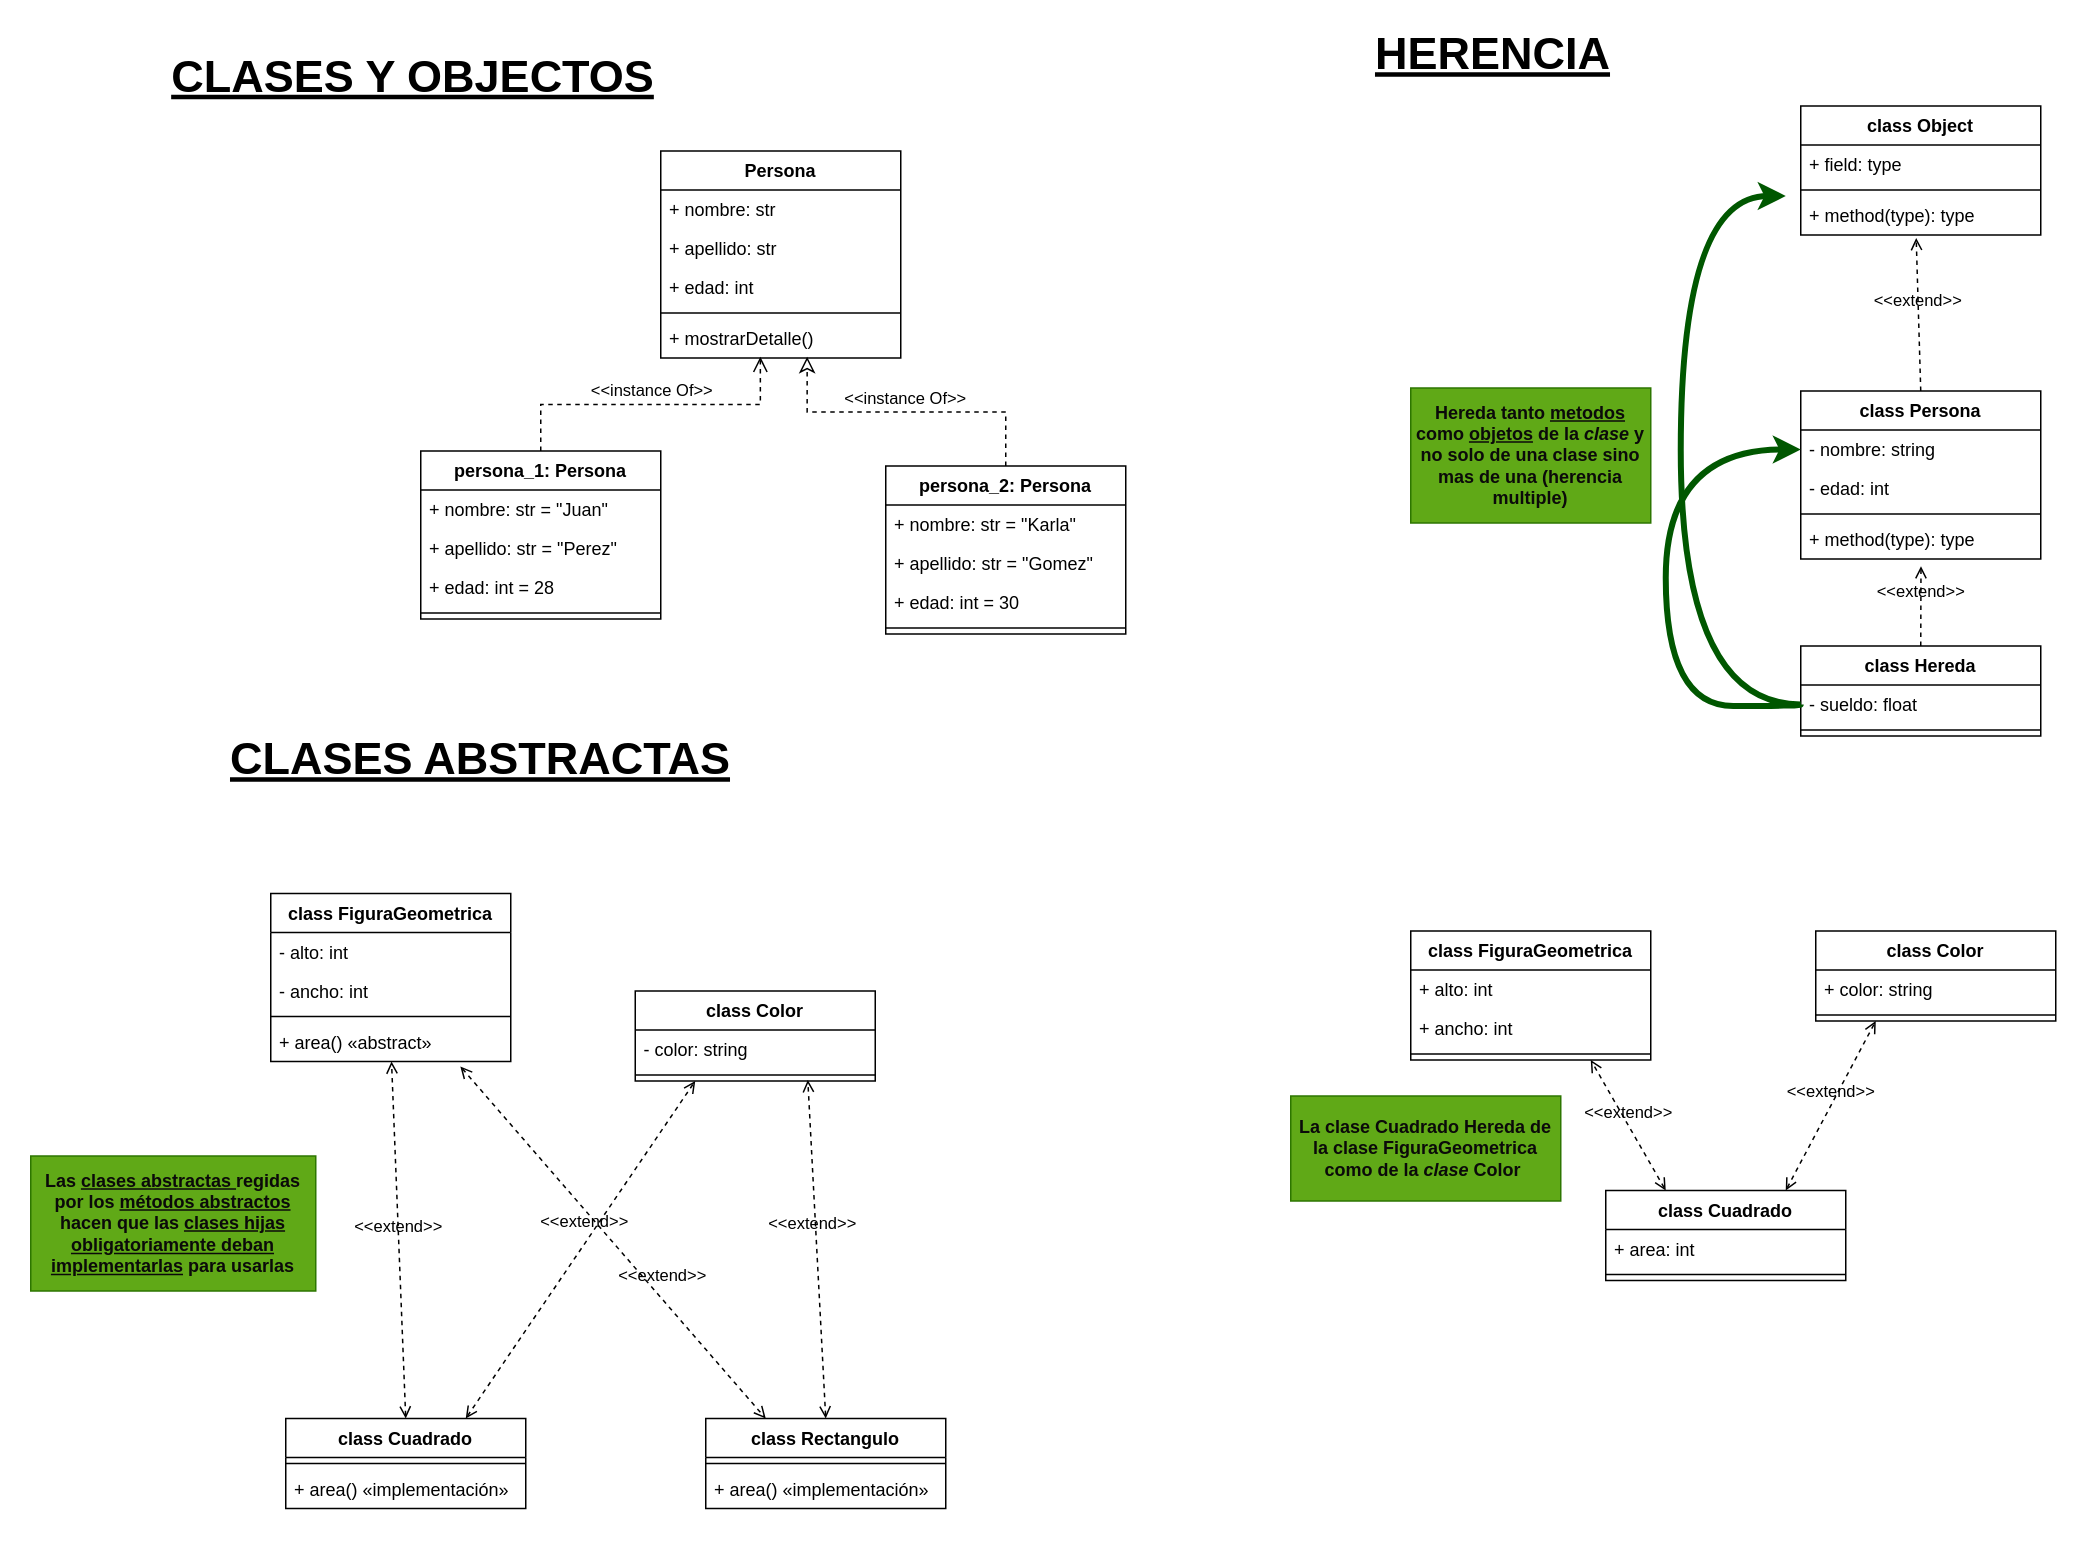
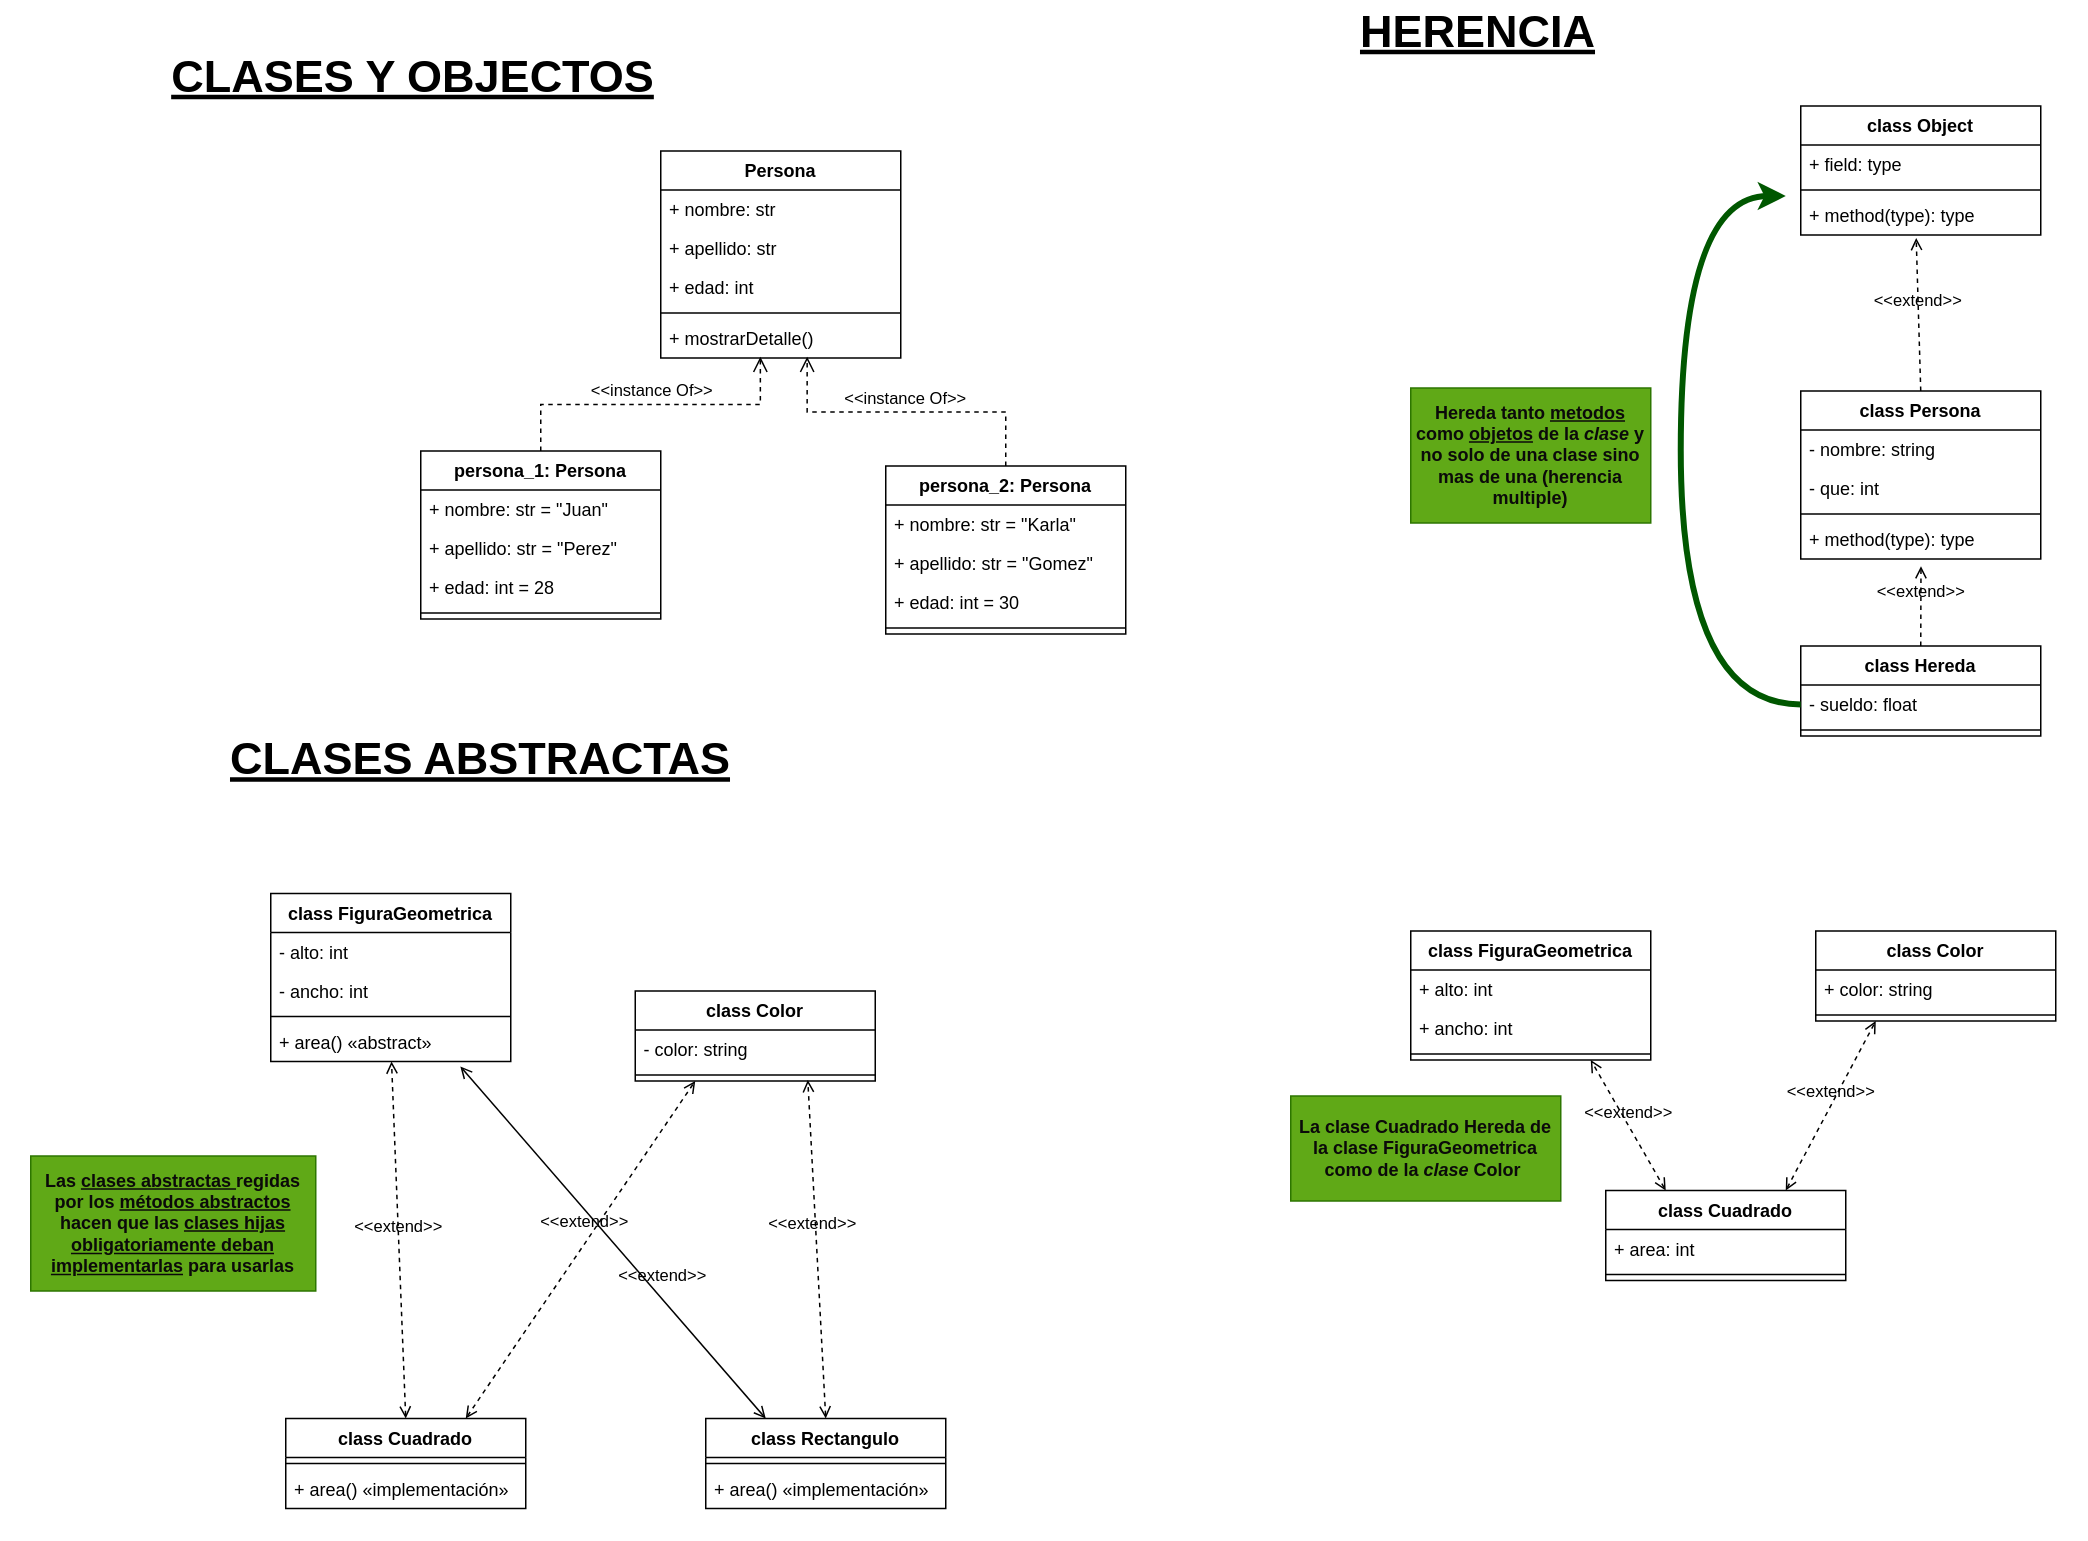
(1493, 53) -> (1478, 31)
(807, 370) -> (807, 367)
(1855, 489) -> (1850, 489)
(1666, 589) -> none
(613, 1243) -> (613, 1243)
